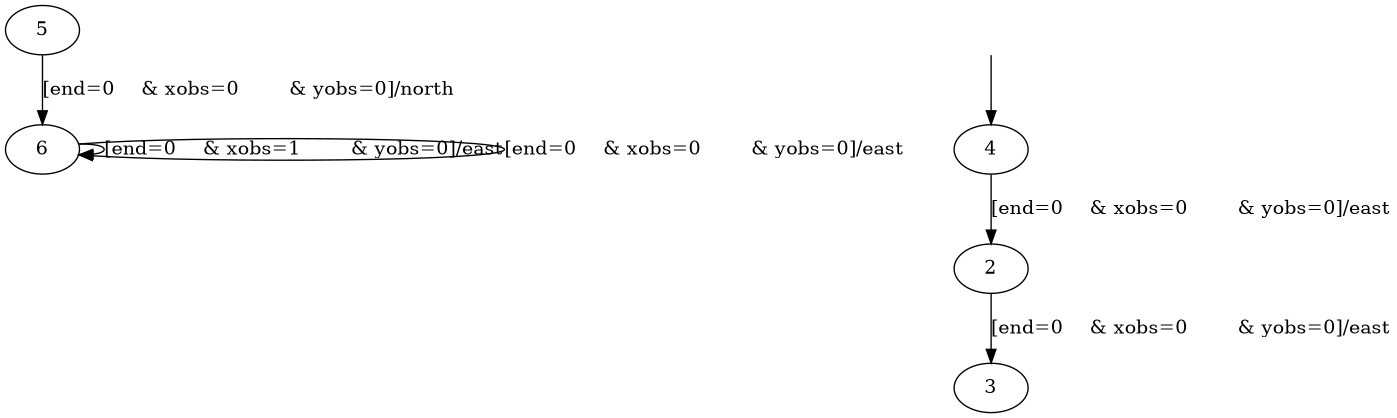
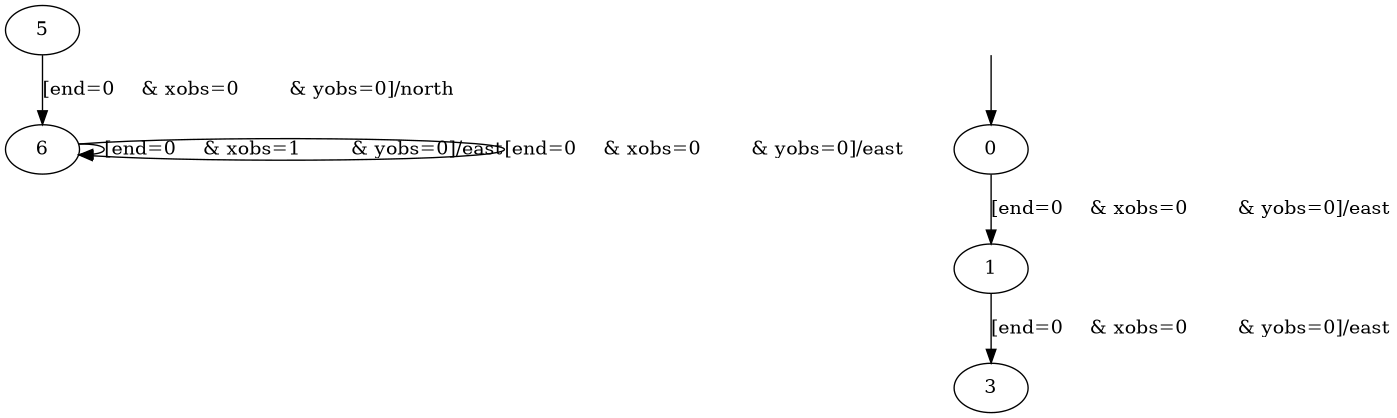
(991, 149) -> (991, 149)
(991, 269) -> (991, 269)
